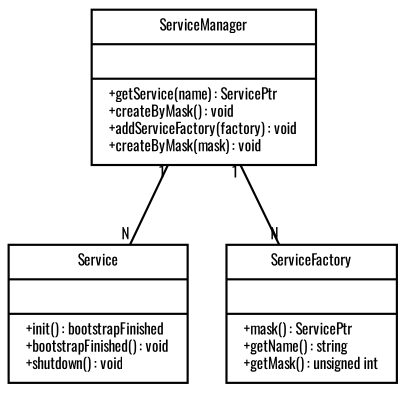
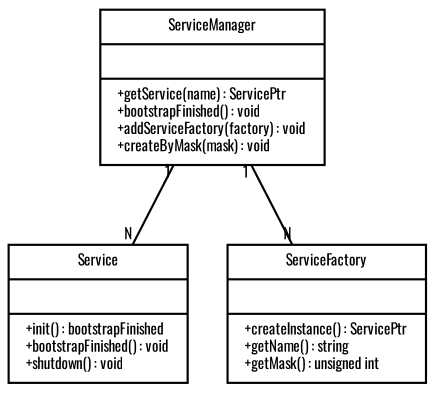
(171, 112) -> (190, 112)
(299, 330) -> (327, 330)
